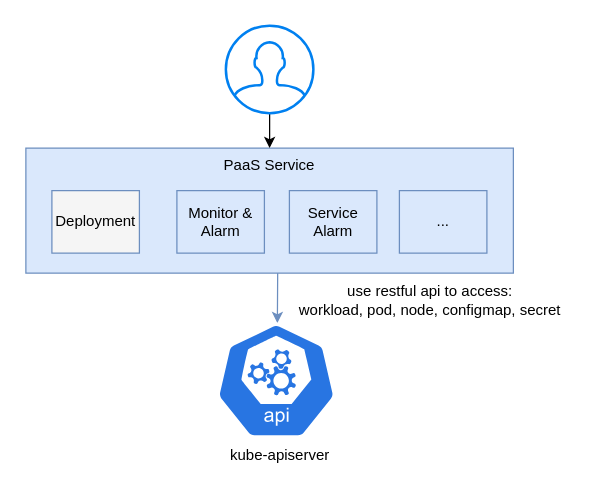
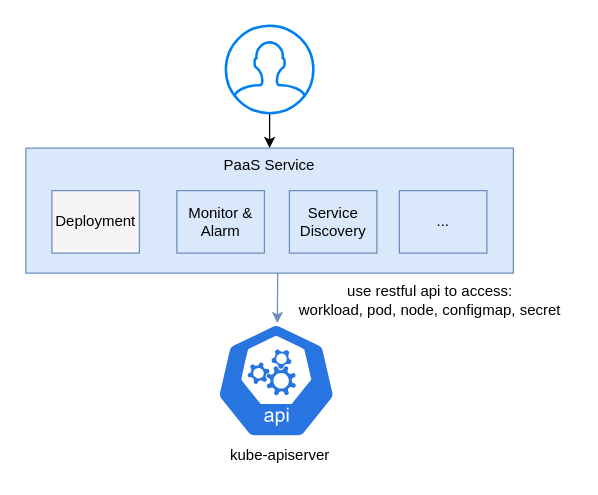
(333, 222) -> (333, 222)
